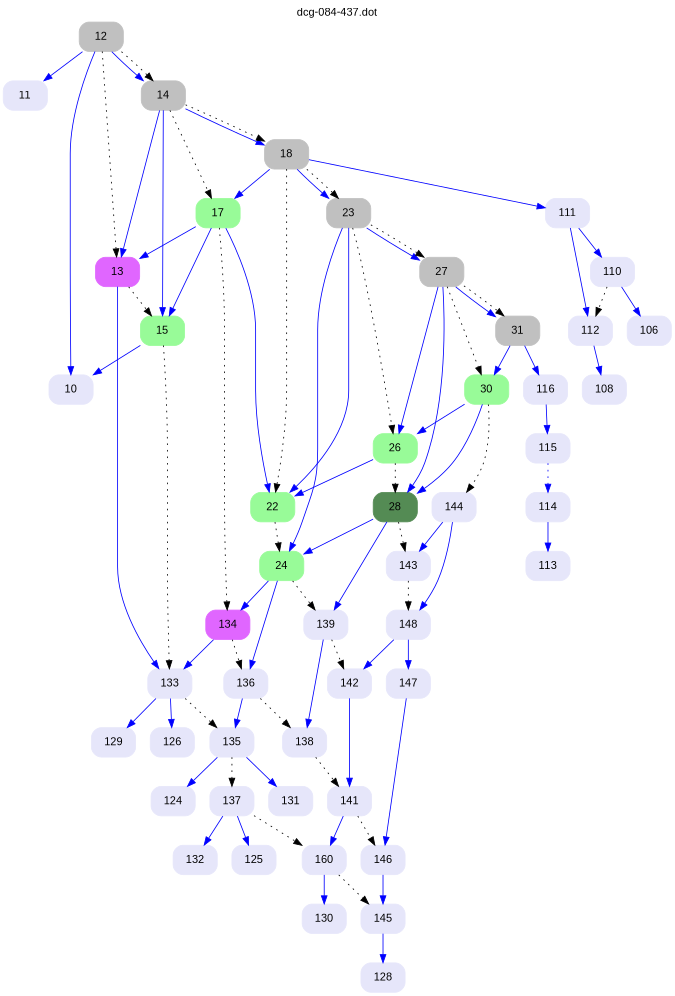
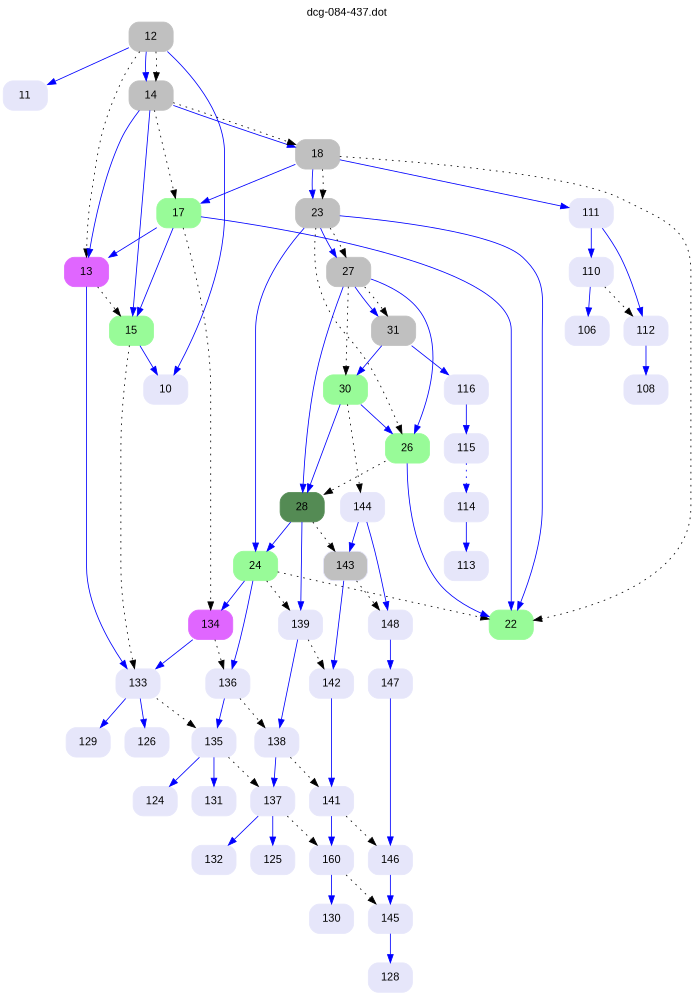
(277, 533) -> (379, 595)
(408, 566) -> (345, 566)
(382, 651) -> (339, 621)
none -> (275, 768)
